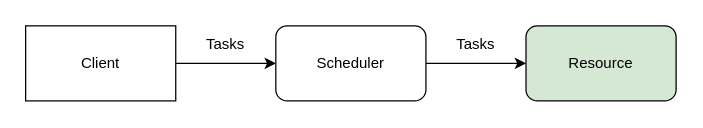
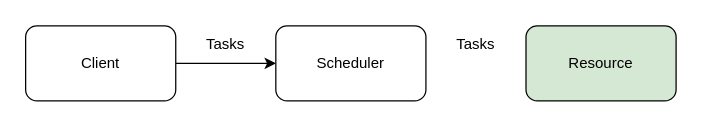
(101, 63) -> (101, 63)
(472, 63) -> none
